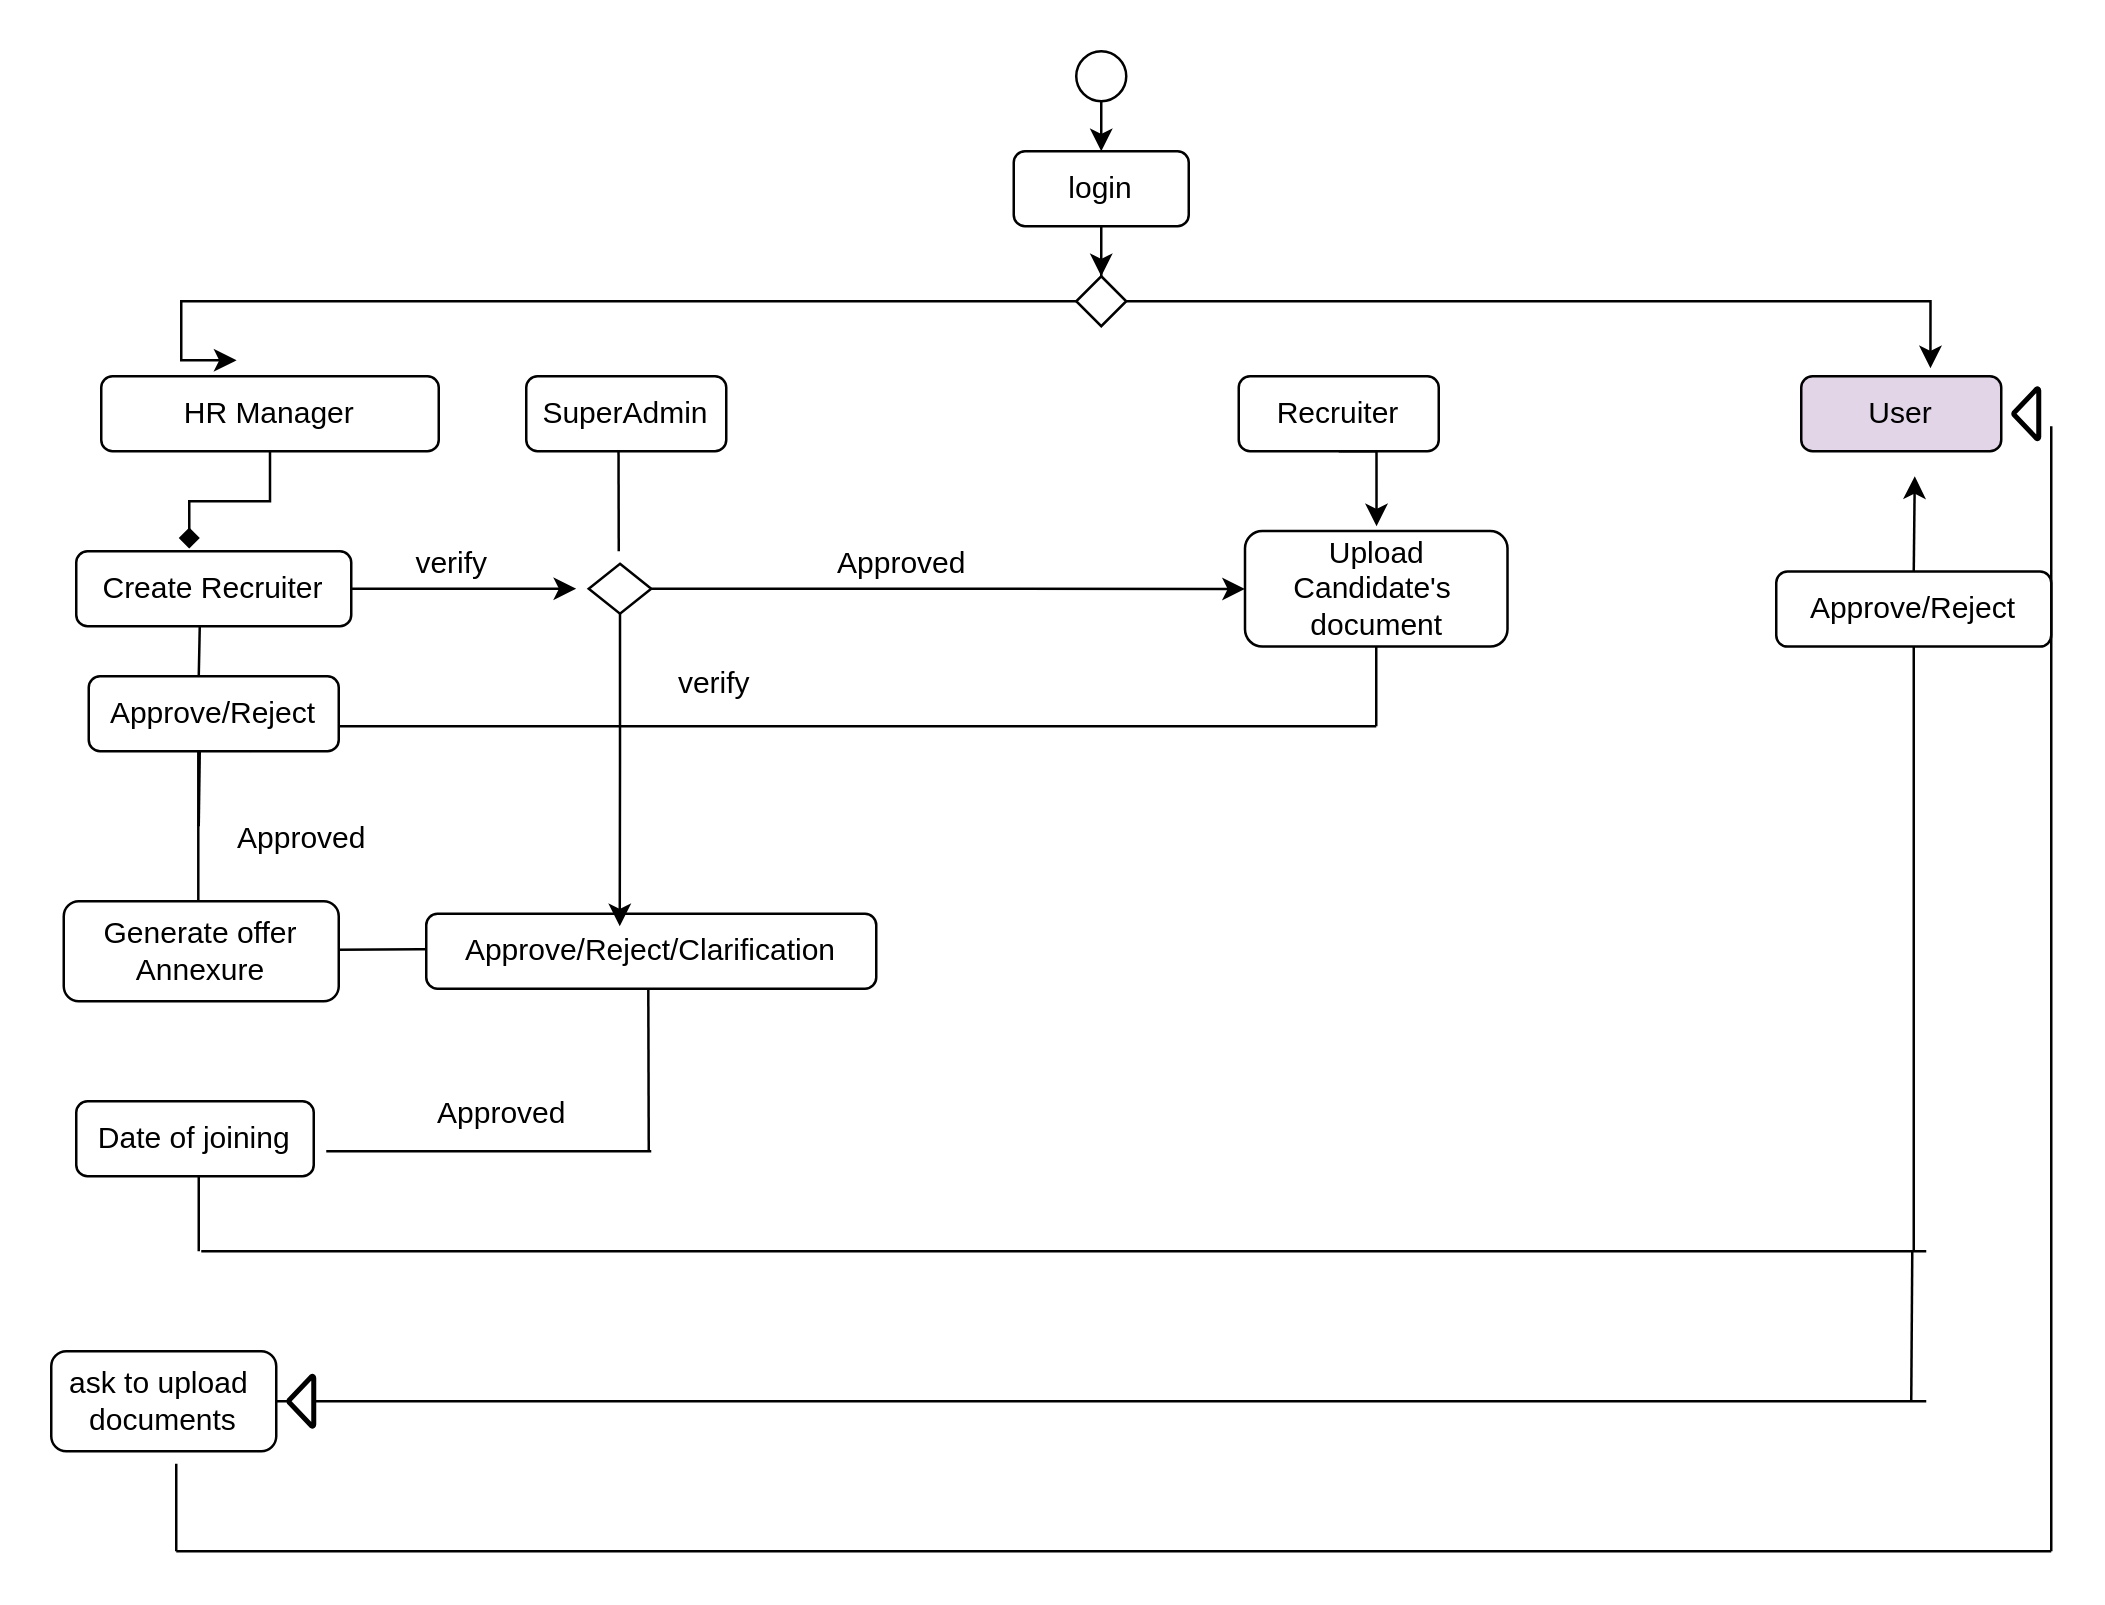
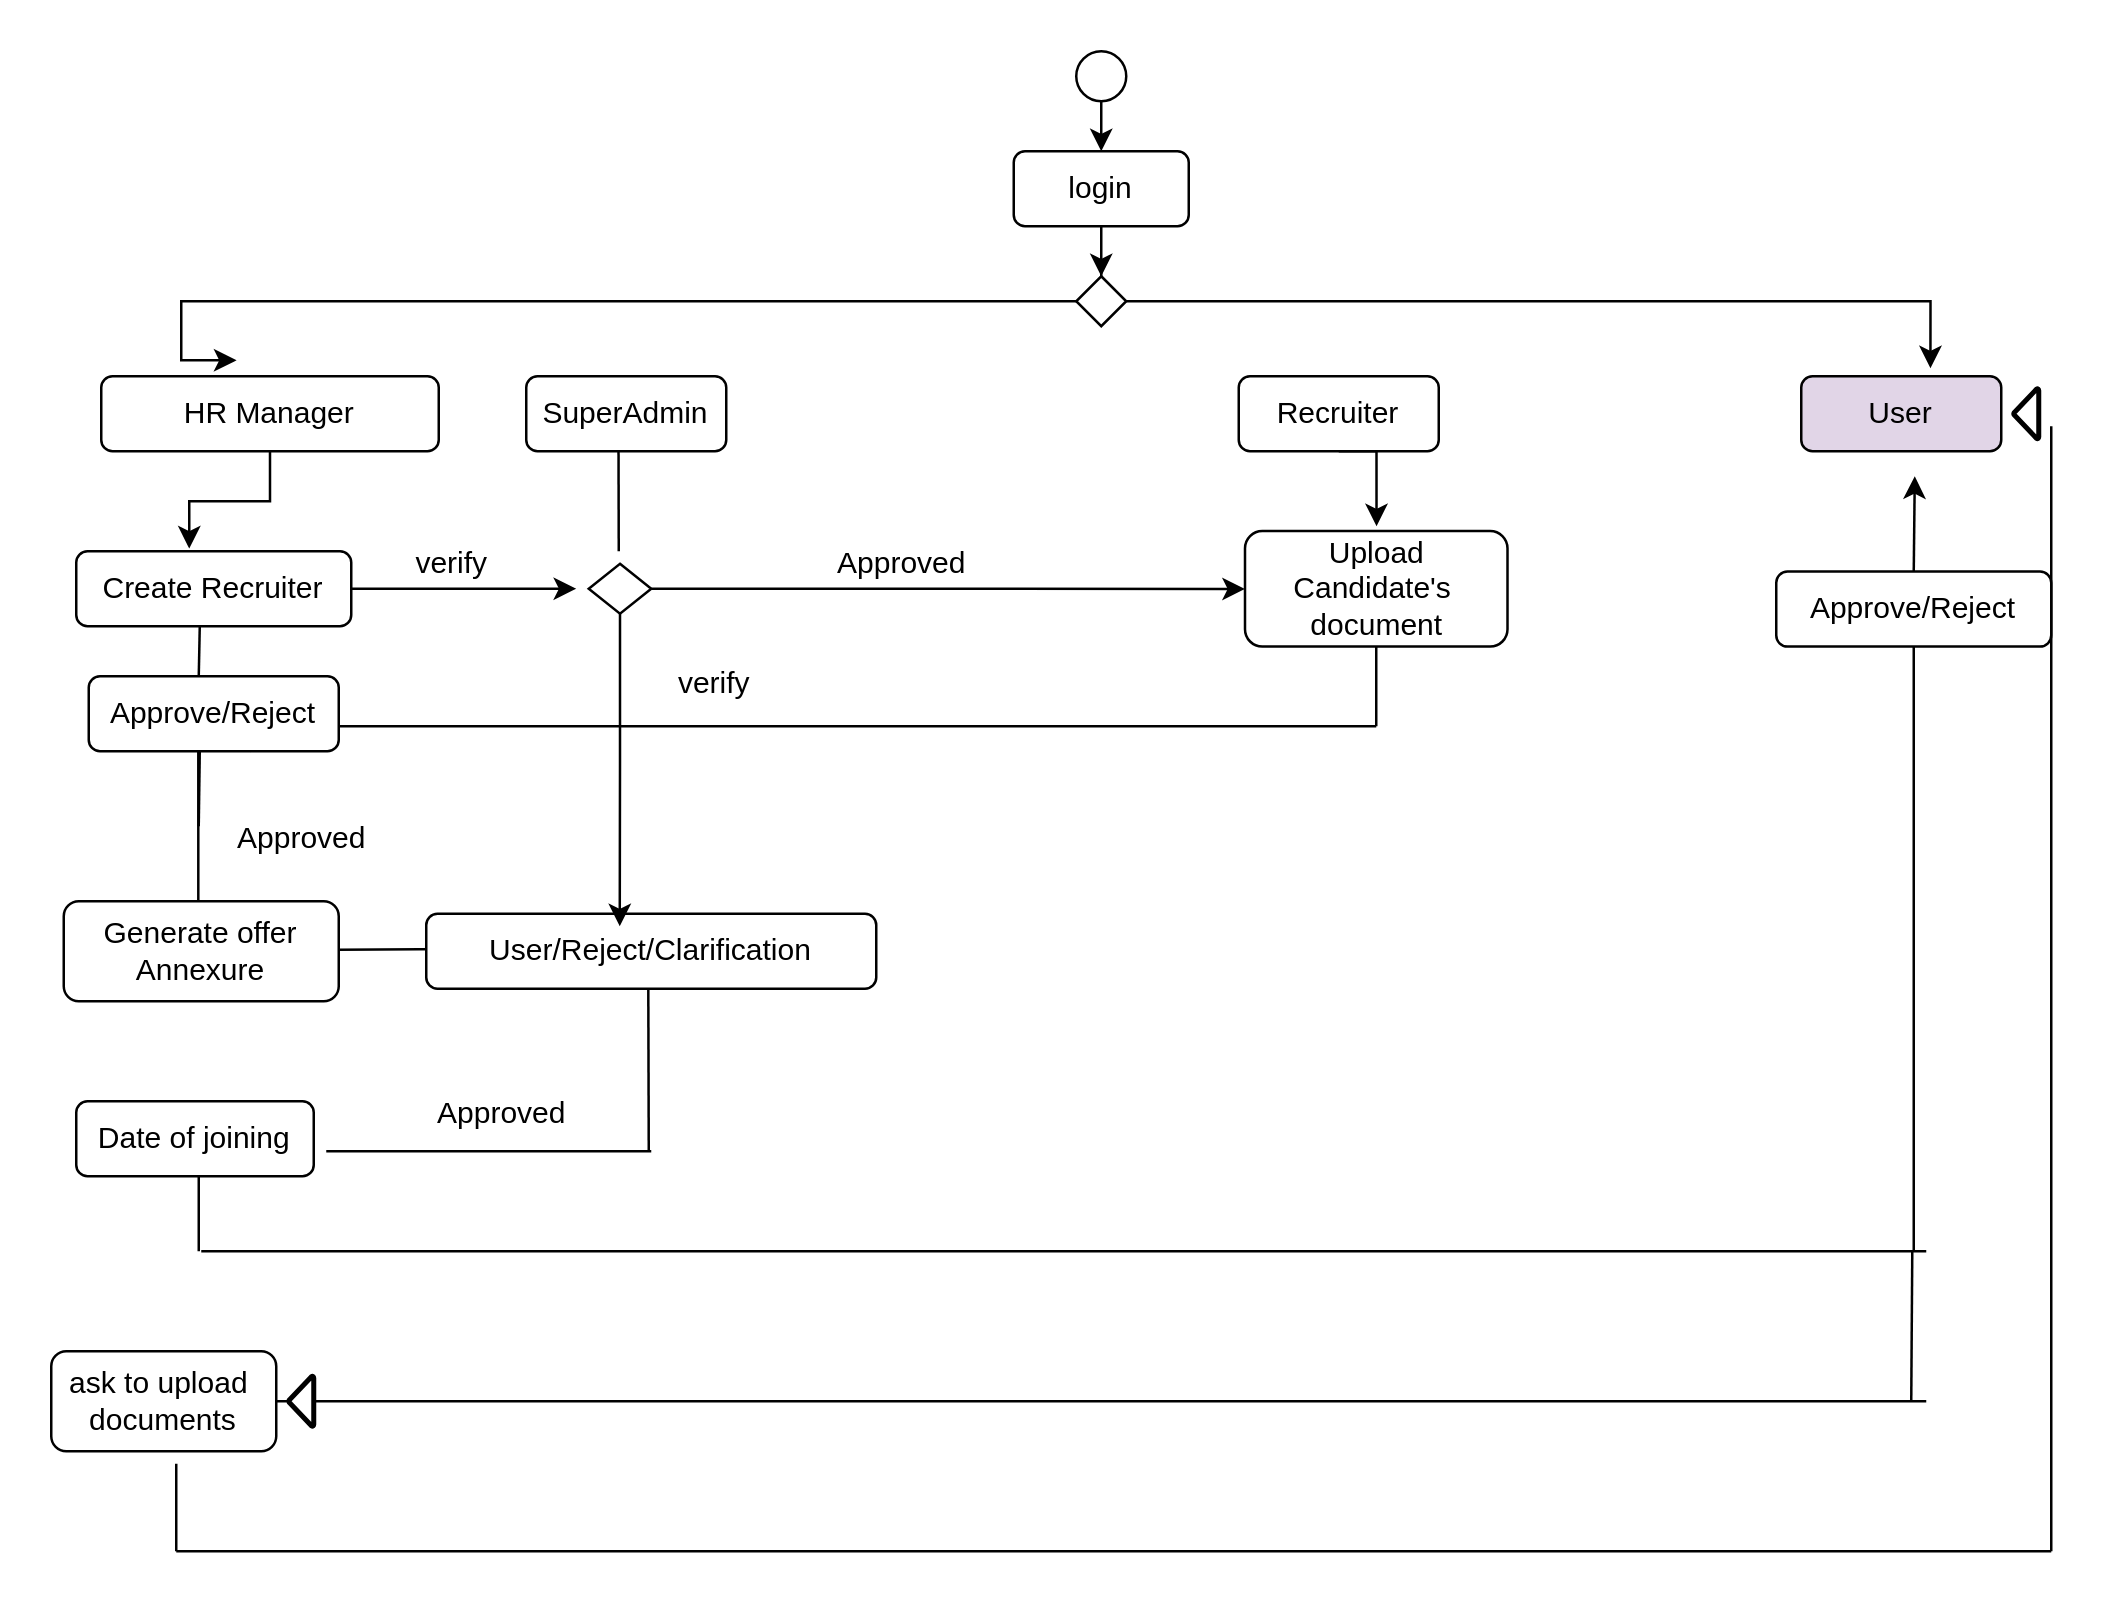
(189, 528) -> (189, 529)
(651, 951) -> (651, 951)
